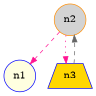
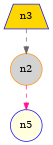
(65, 46) -> none
(20, 76) -> (26, 126)
